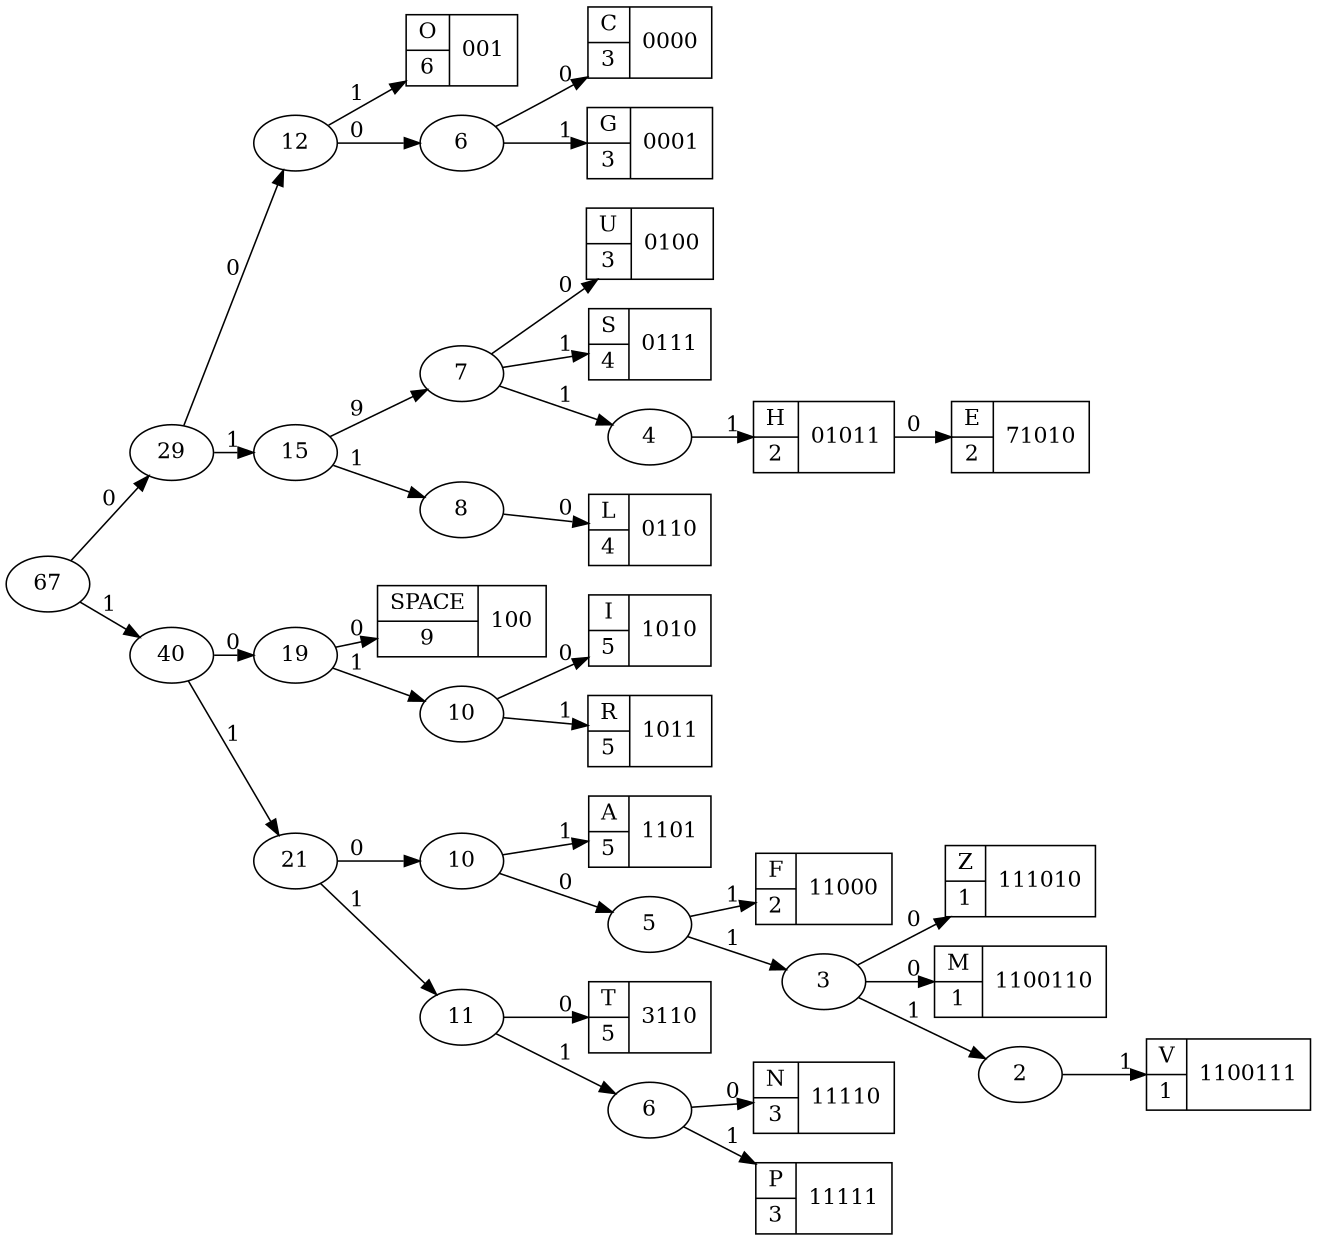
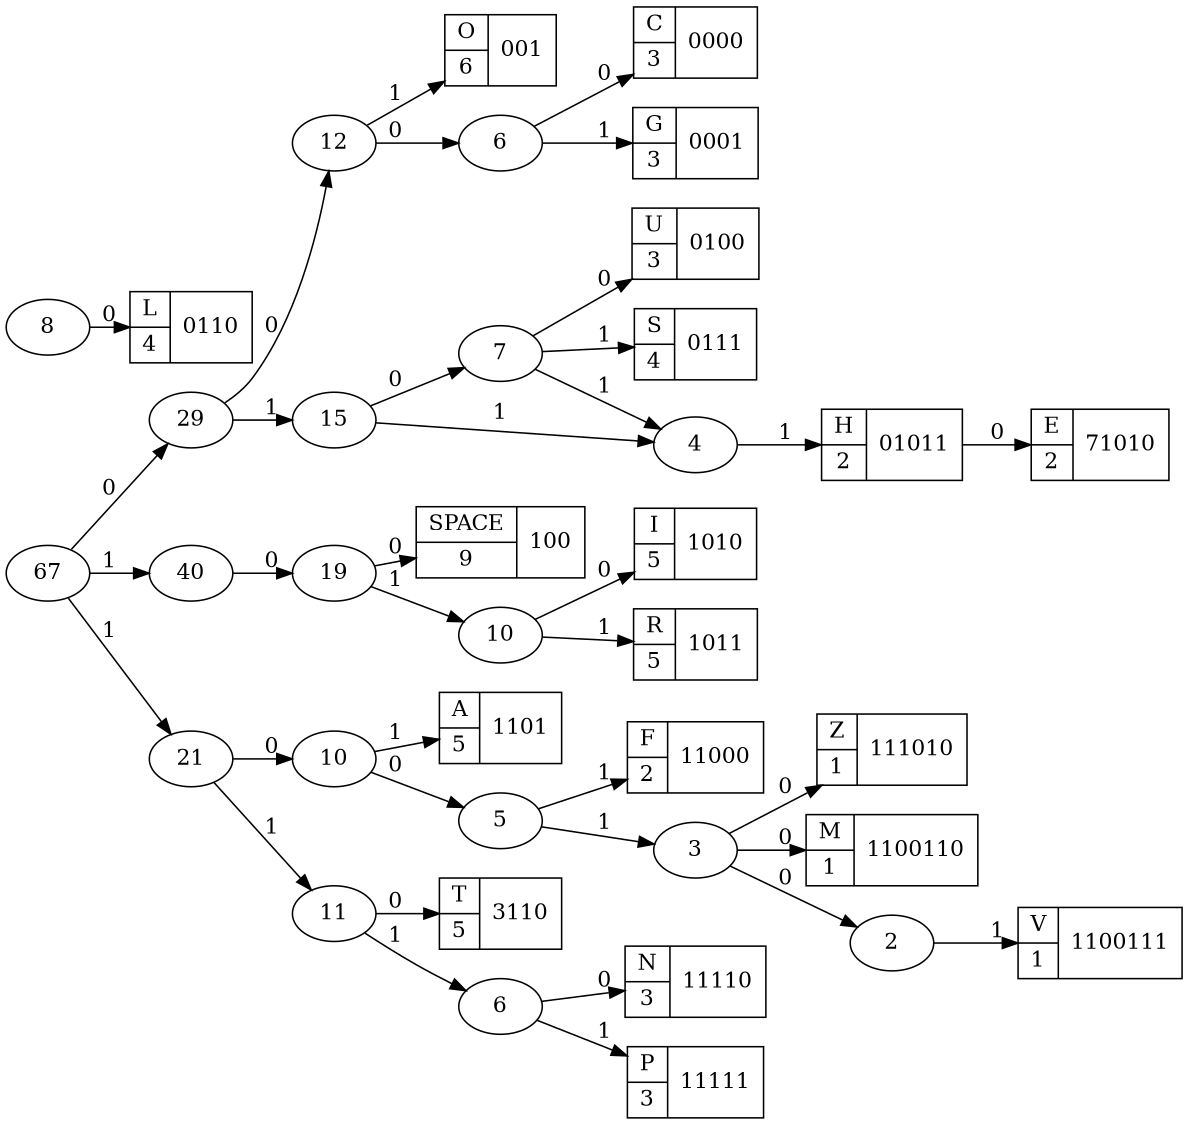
(357, 410) -> (396, 381)
(371, 479) -> (507, 432)
(230, 751) -> (115, 660)
(914, 1012) -> (786, 879)
